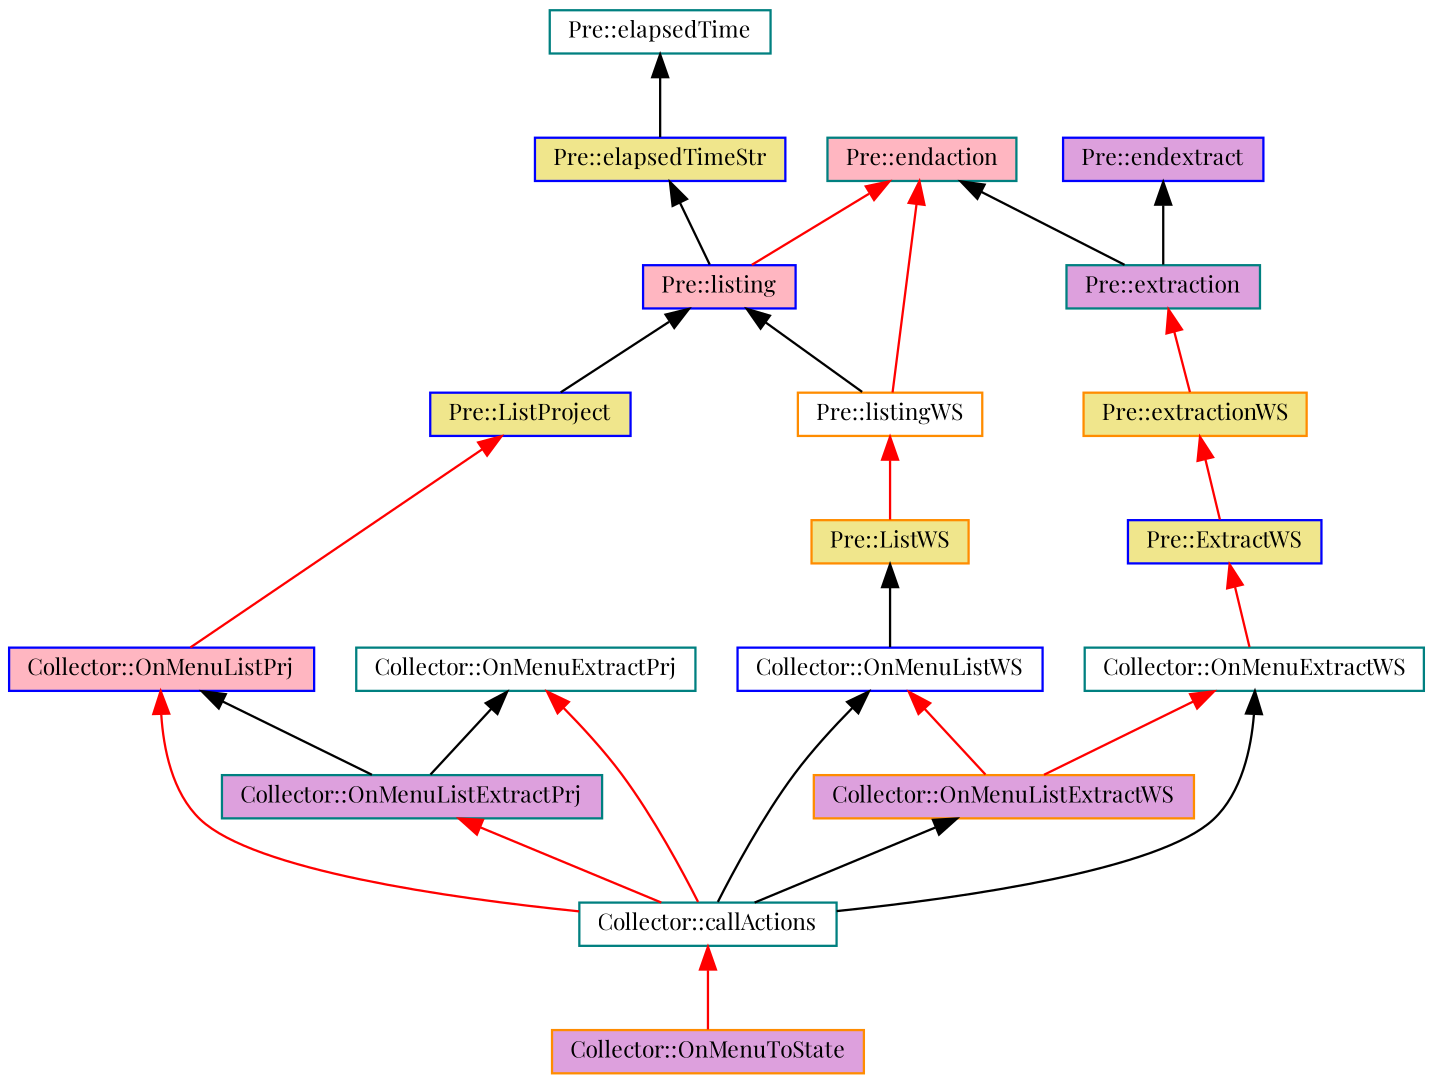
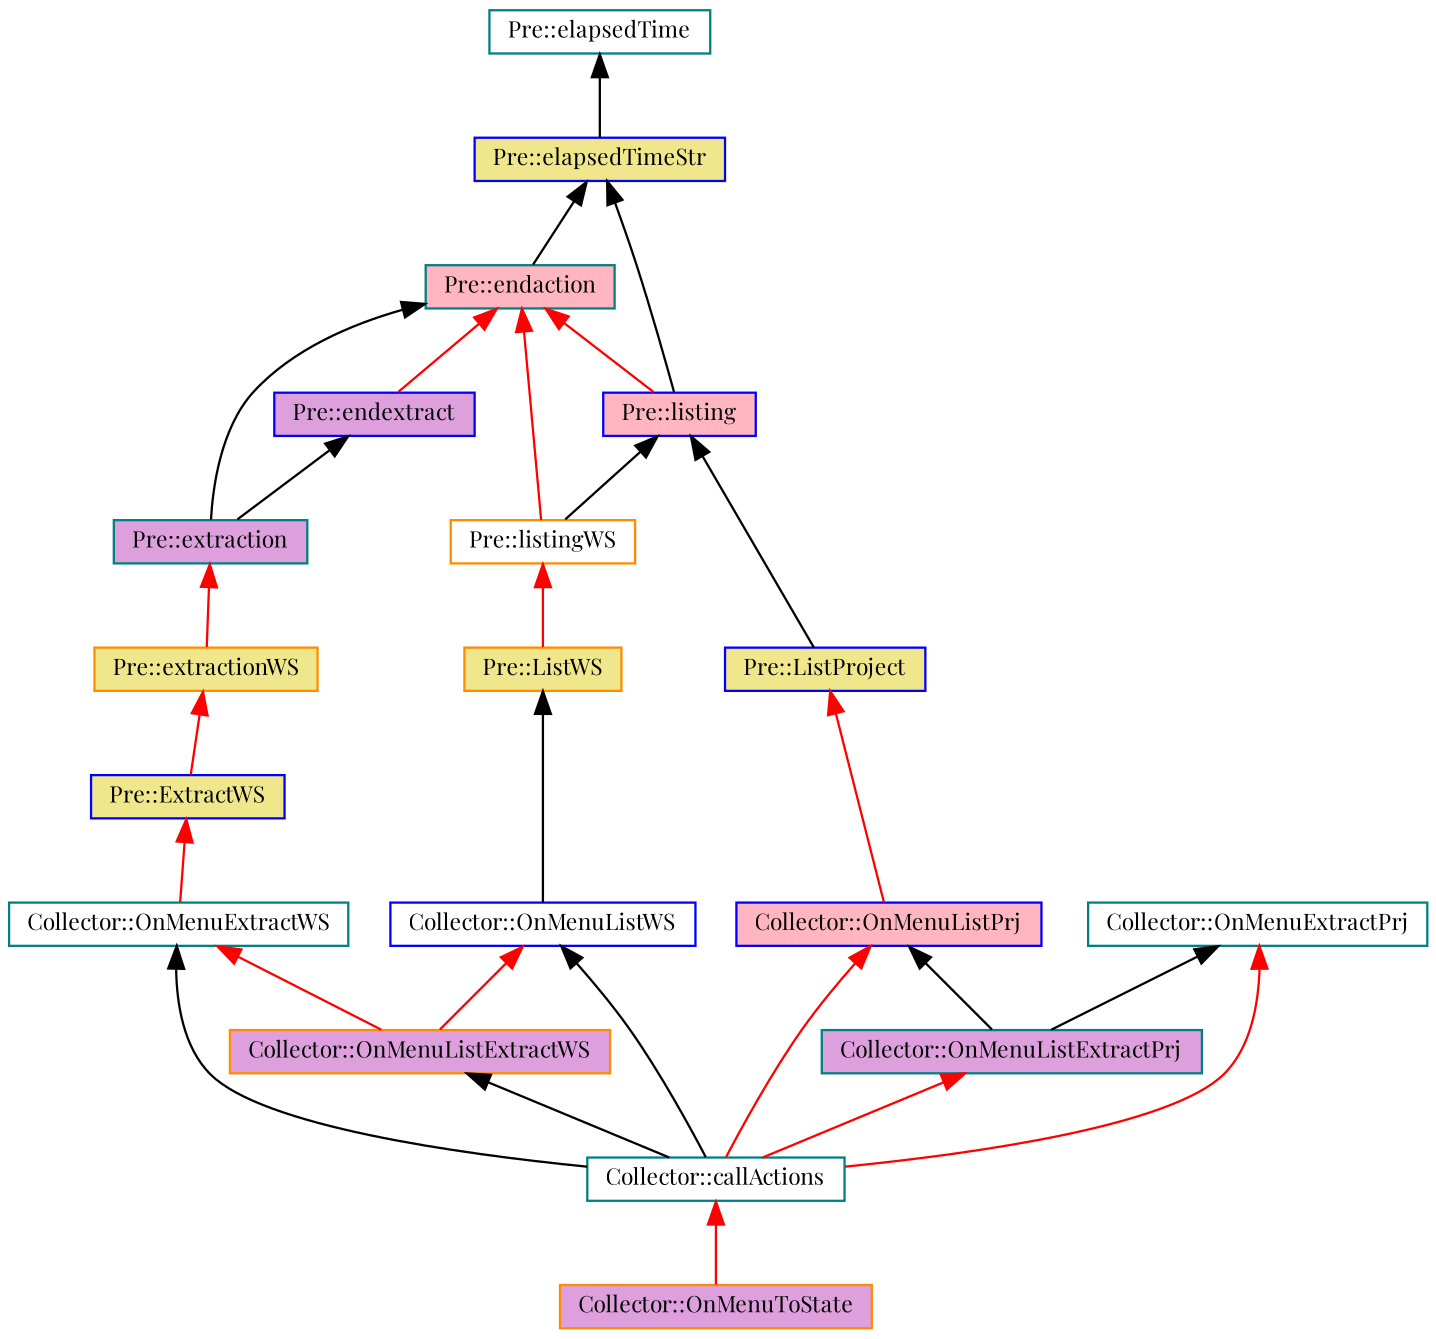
none -> (554, 233)
none -> (439, 358)
